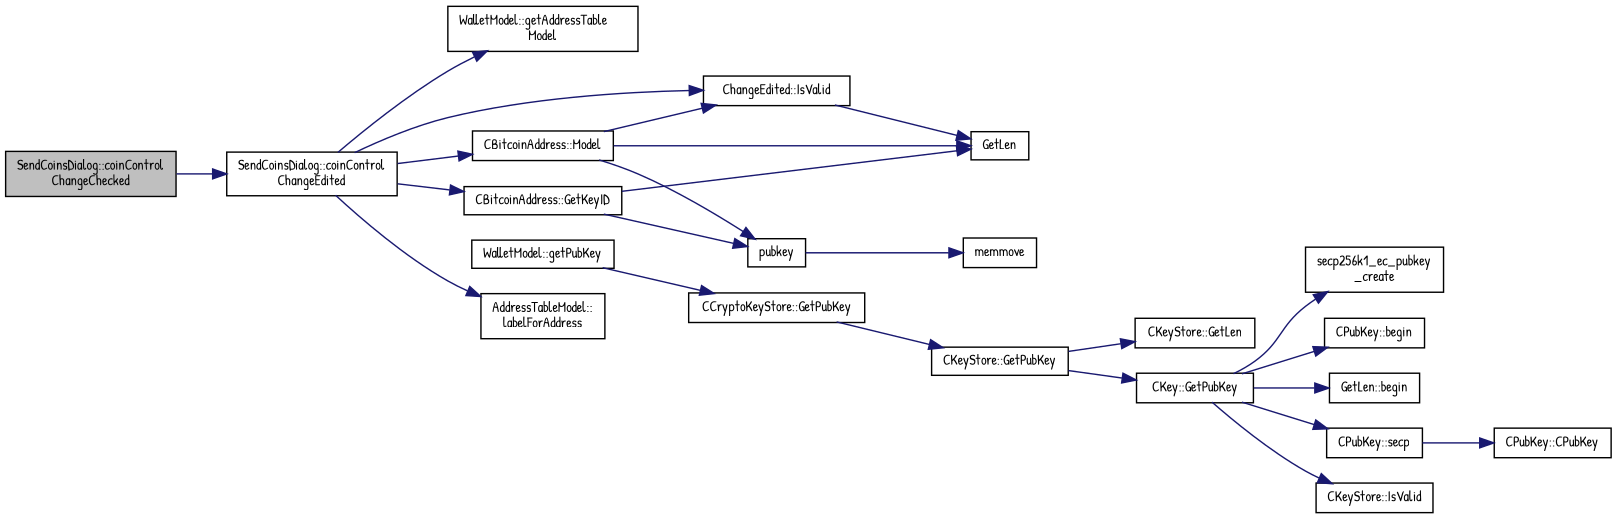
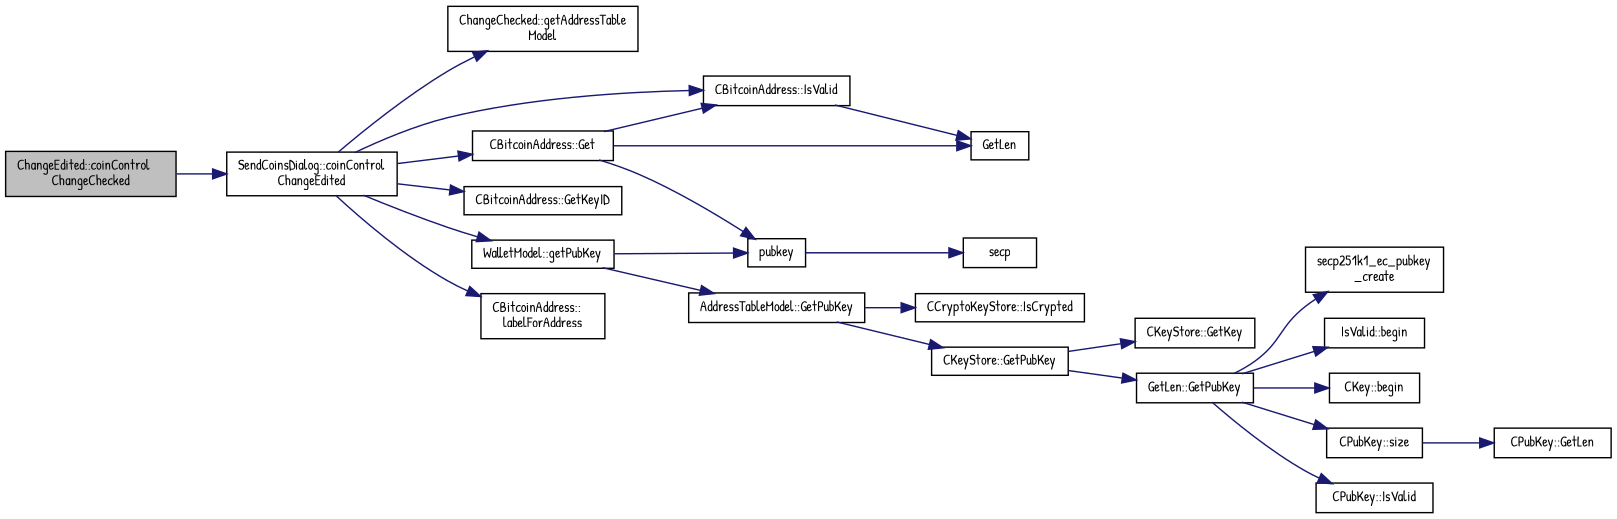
(543, 29) -> (543, 29)
(777, 91) -> (777, 91)
(543, 146) -> (543, 146)
(789, 171) -> none
(91, 174) -> (91, 174)
none -> (420, 217)
(669, 229) -> (674, 253)
(1000, 253) -> (1000, 253)
(1375, 270) -> (1375, 270)
(777, 308) -> (777, 308)
none -> (1000, 308)
(543, 316) -> (543, 316)
(1195, 333) -> (1195, 333)
(1375, 333) -> (1375, 333)
(1195, 388) -> (1195, 388)
(1375, 388) -> (1375, 388)
(1375, 443) -> (1375, 443)
(1553, 443) -> (1553, 443)
(1375, 498) -> (1375, 498)
